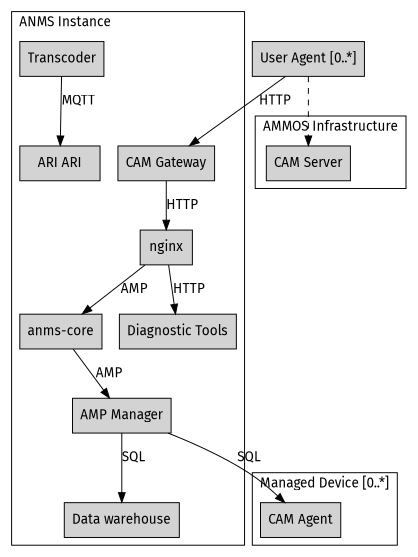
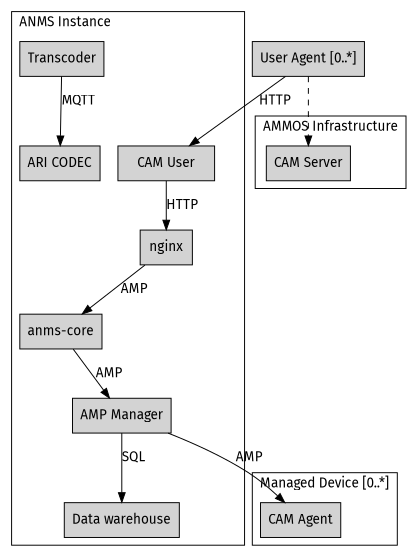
(60, 163) -> (60, 163)
(166, 163) -> (166, 163)
(178, 332) -> none
(249, 458) -> (249, 458)
